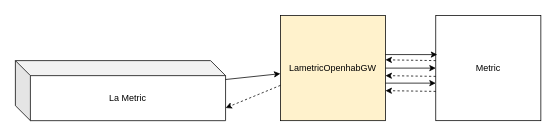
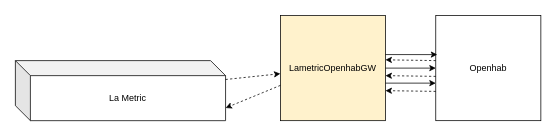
(488, 68) -> (488, 68)
(250, 77) -> (250, 77)
